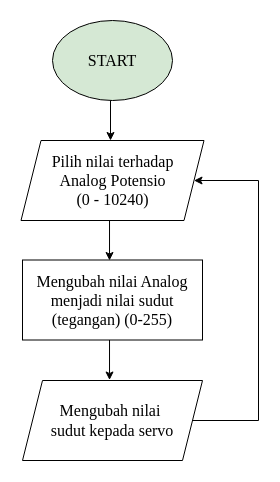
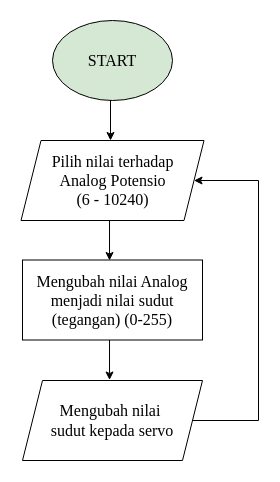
(113, 181) -> (113, 181)
